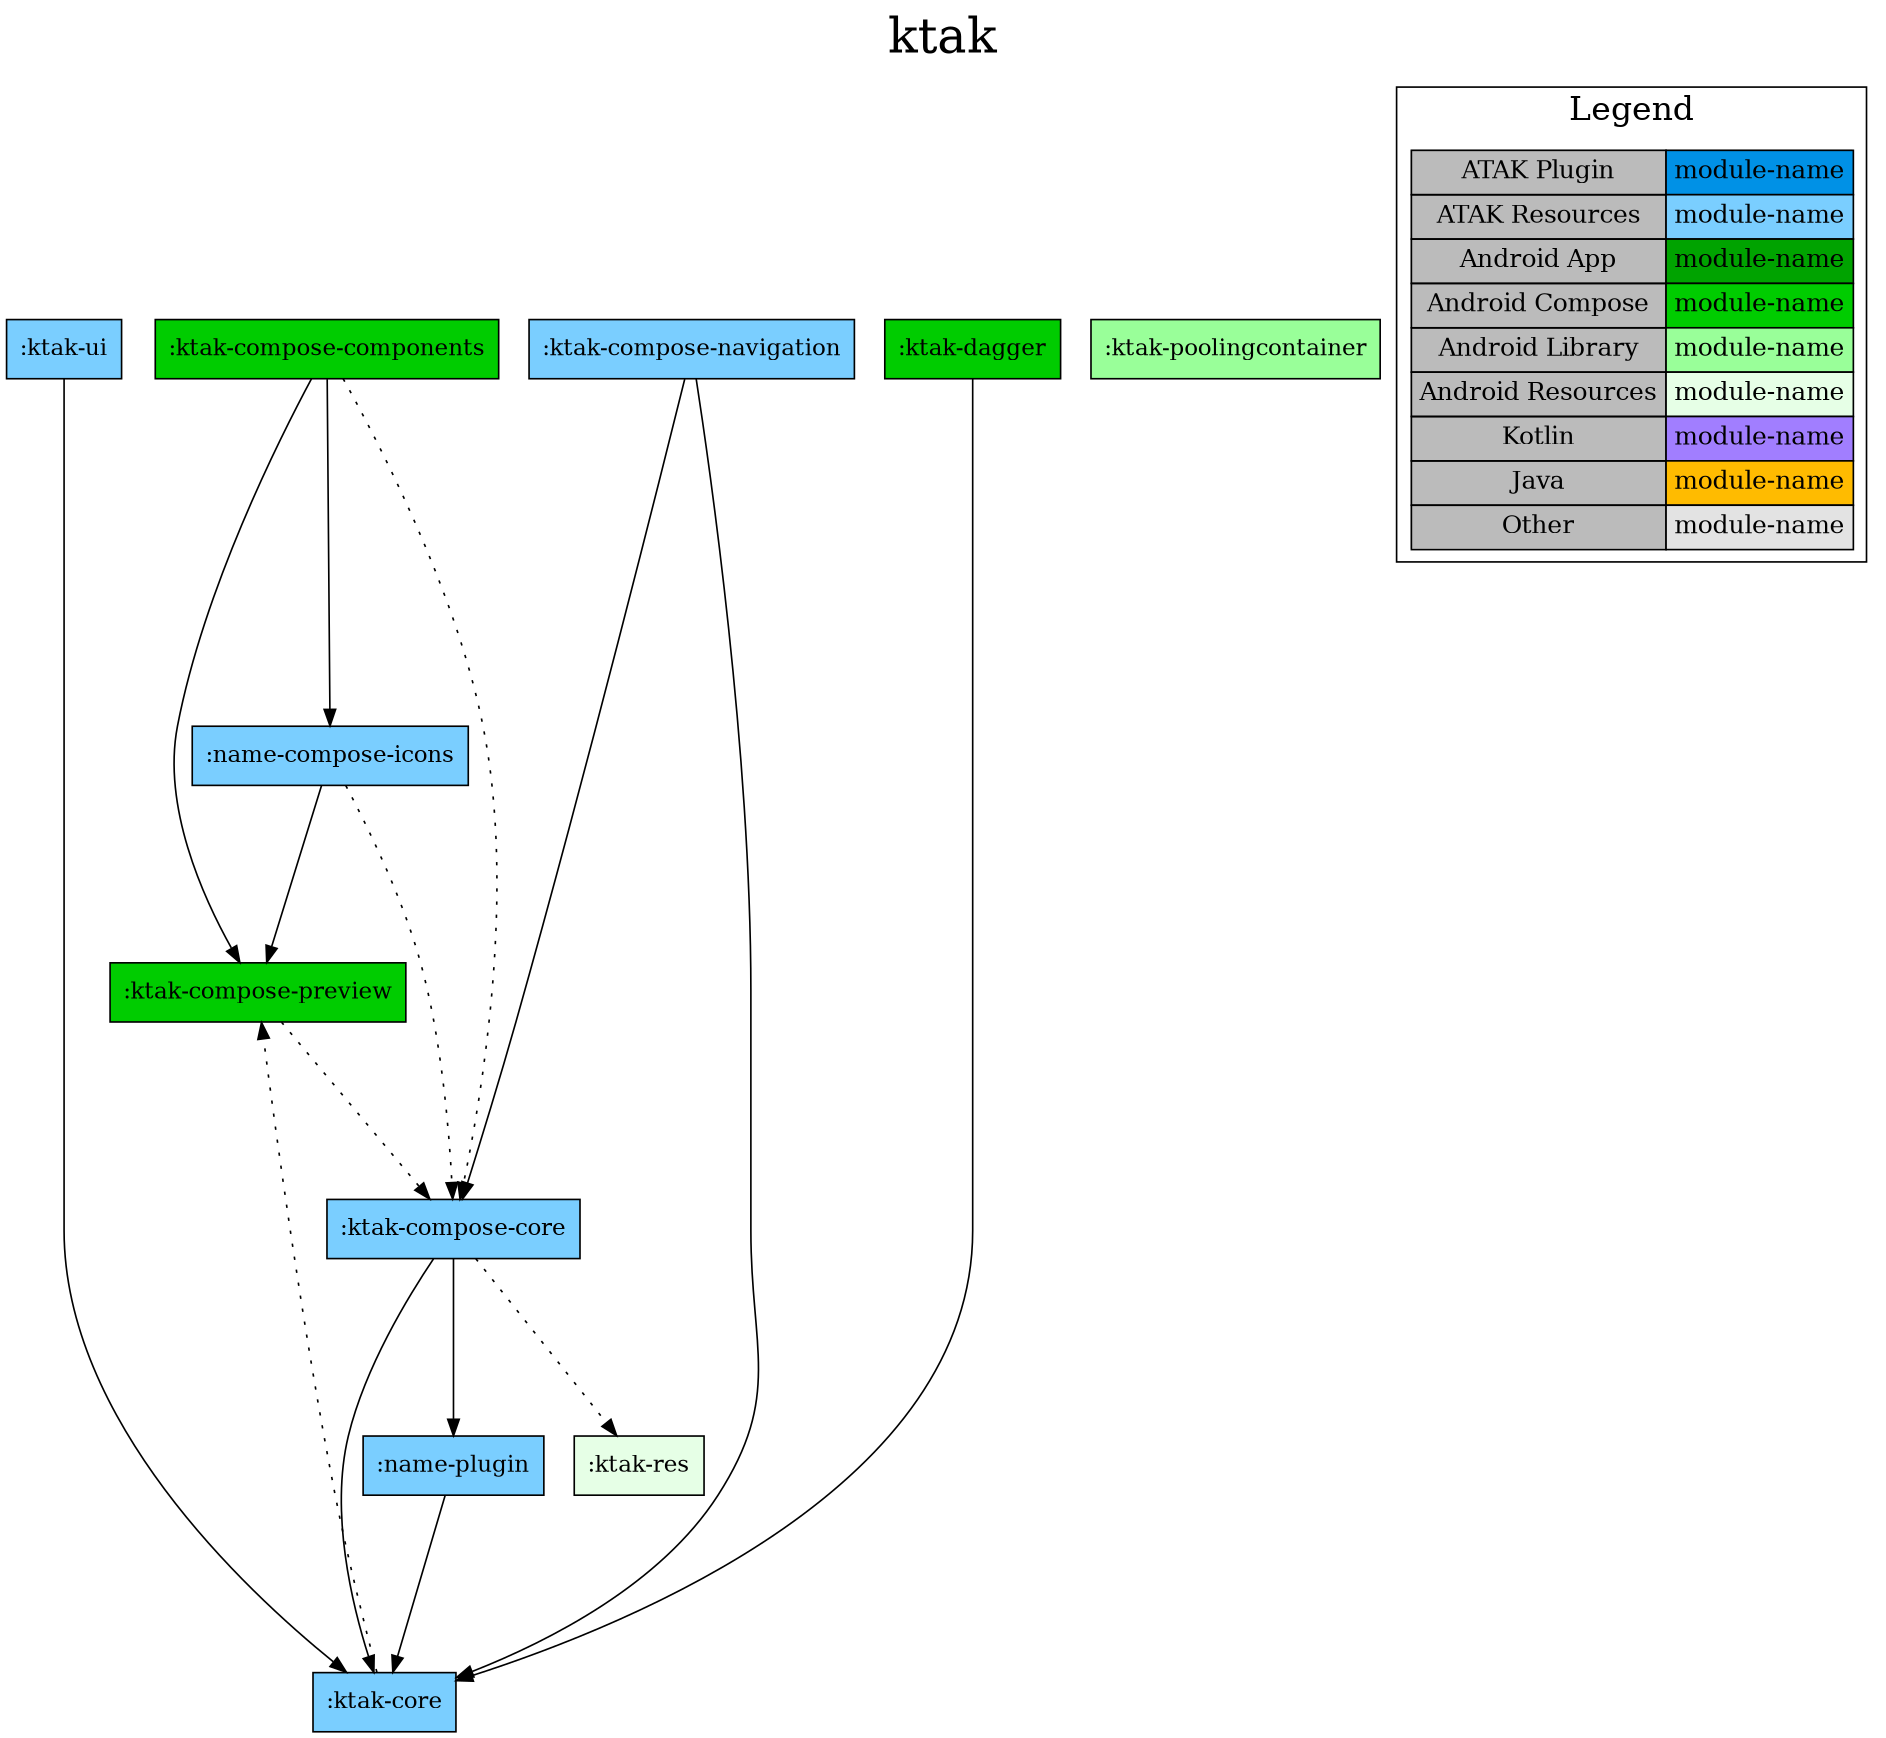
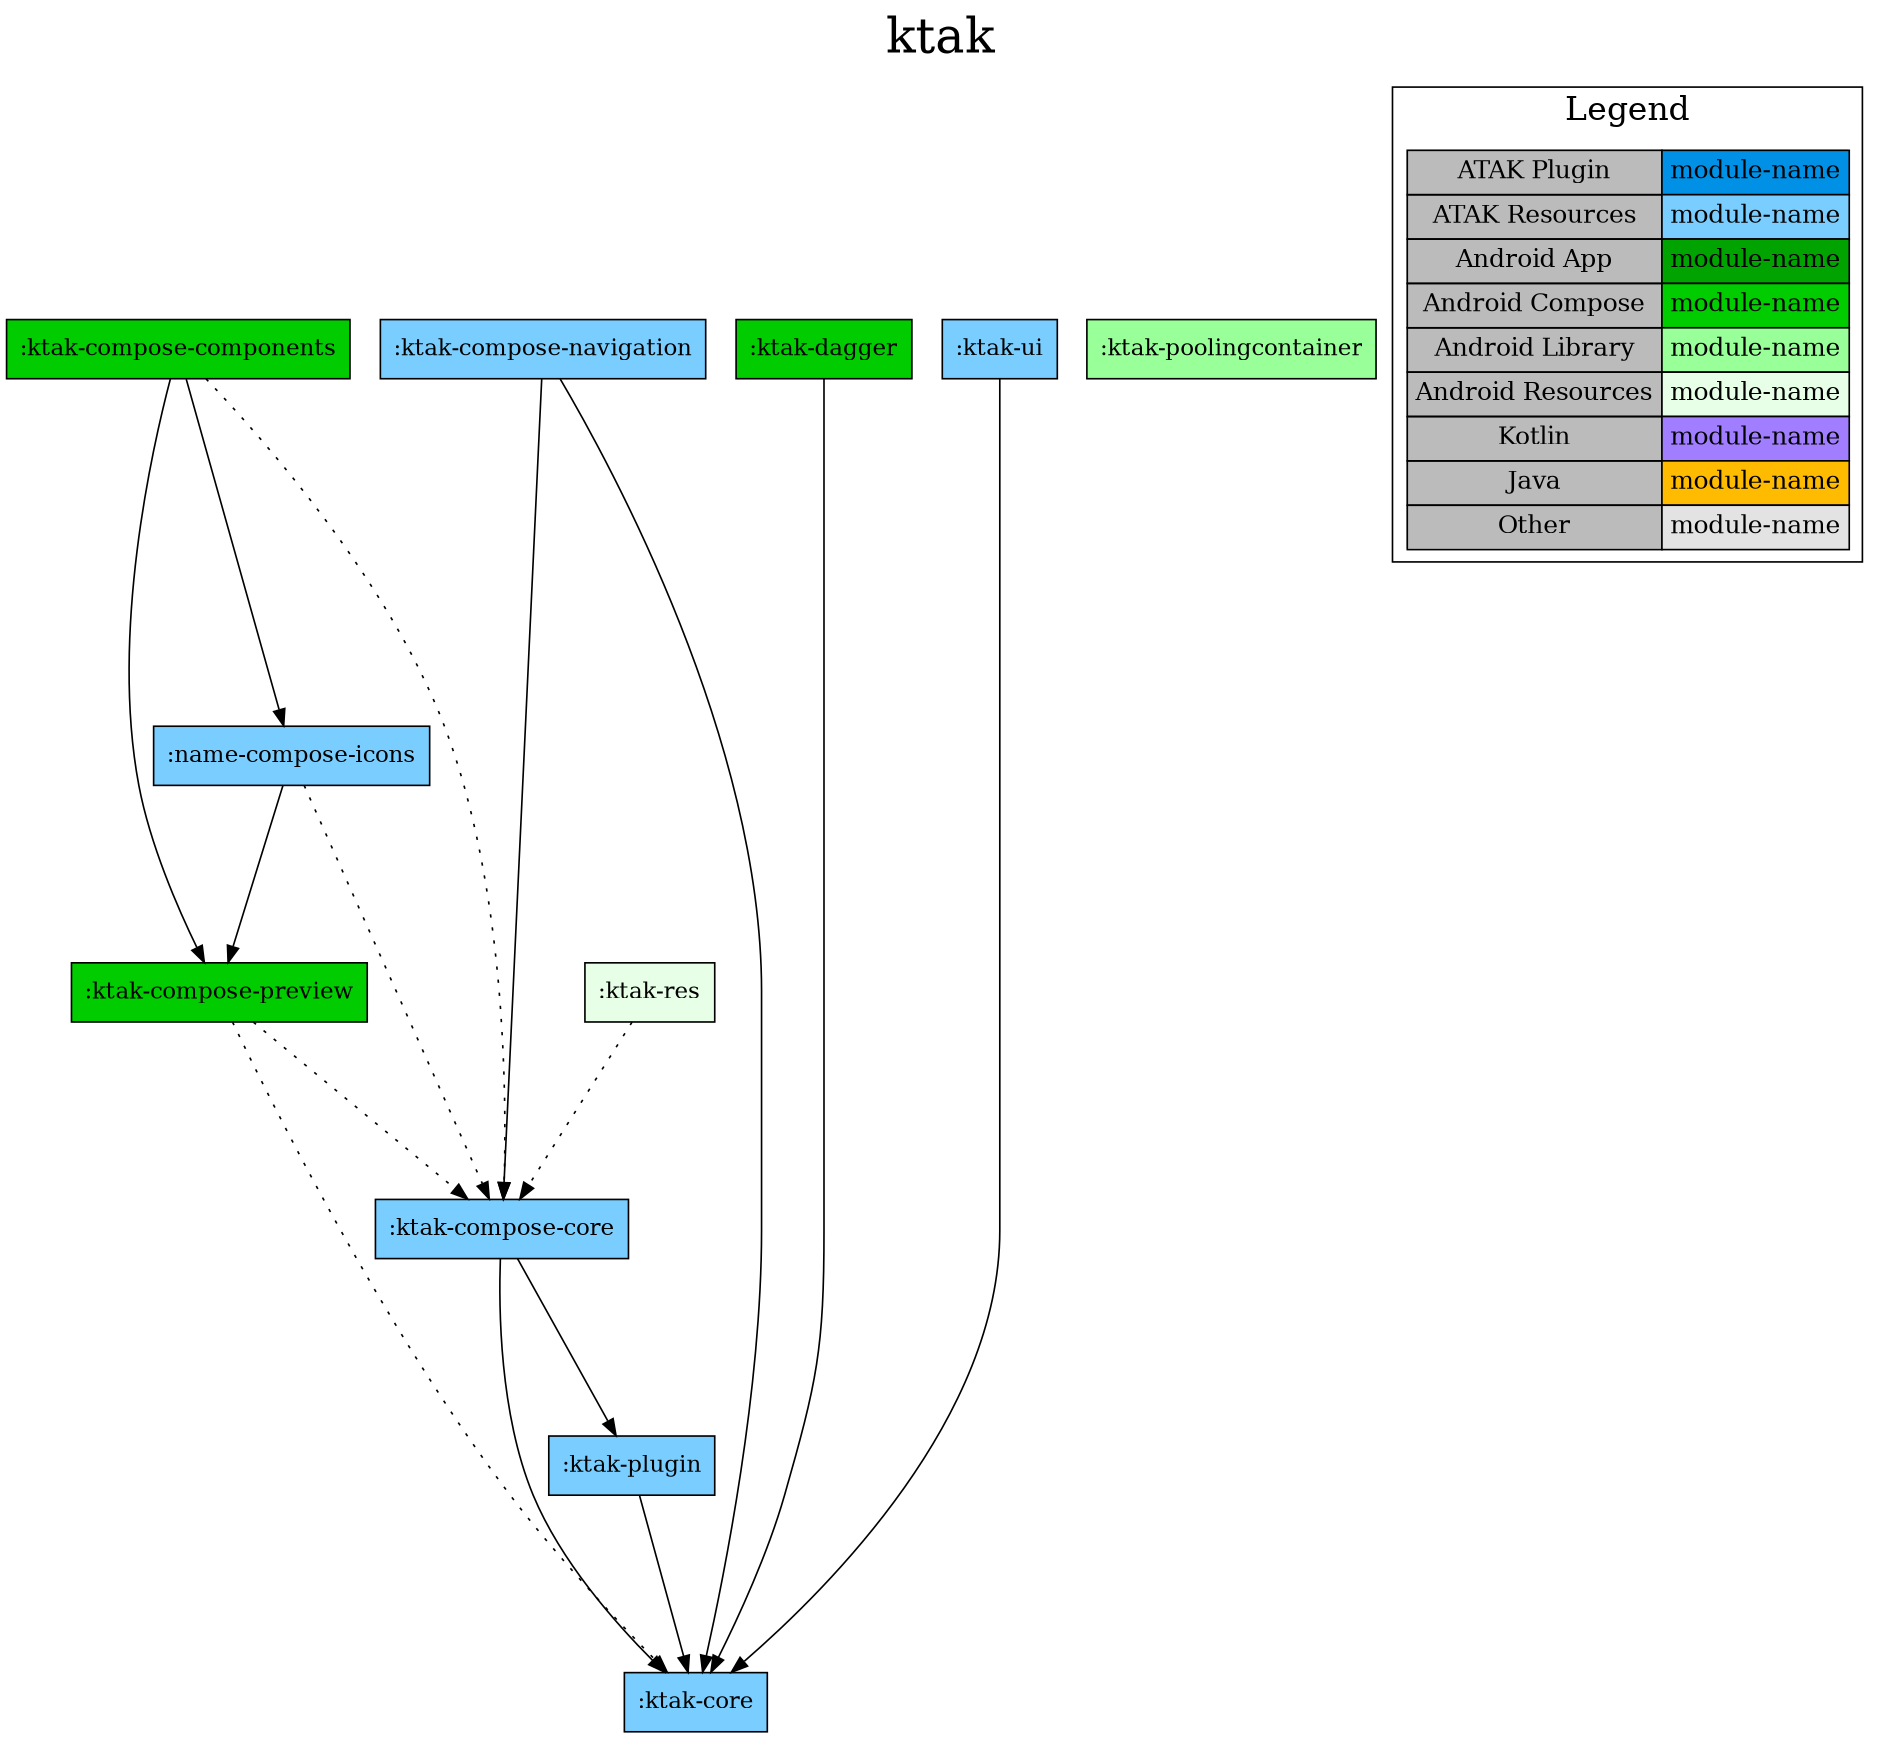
(541, 1341) -> (580, 1104)
(310, 1357) -> (417, 1359)
(453, 1466) -> (632, 1466)
